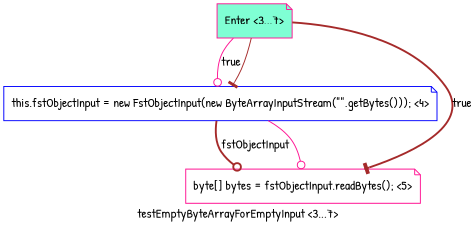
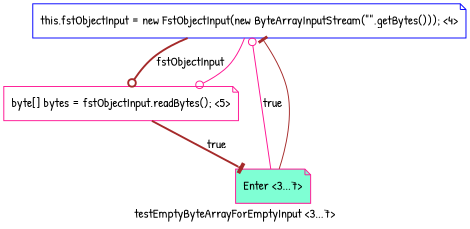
(432, 71) -> (195, 144)
